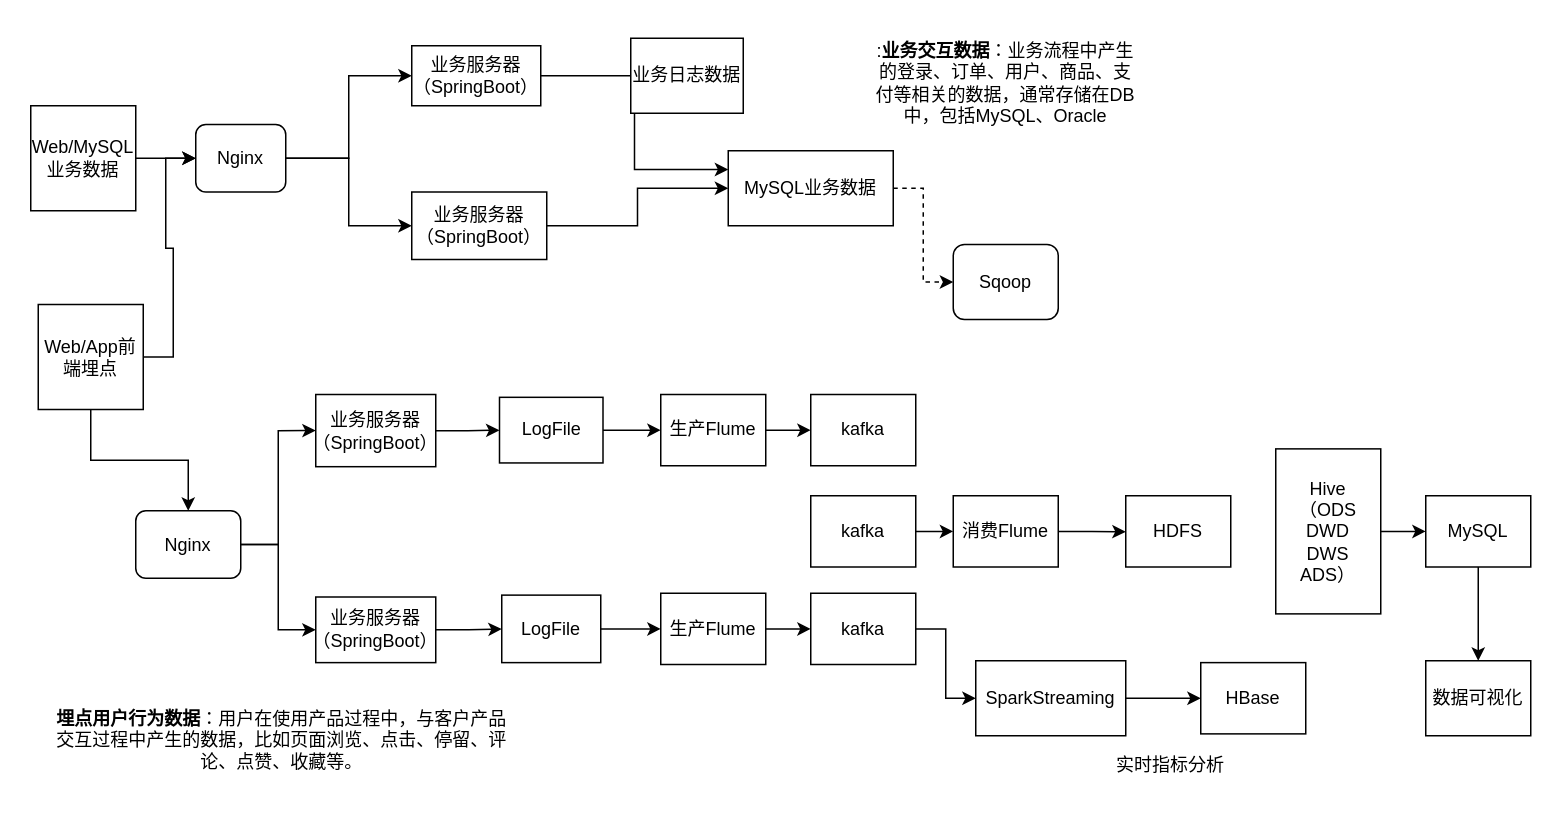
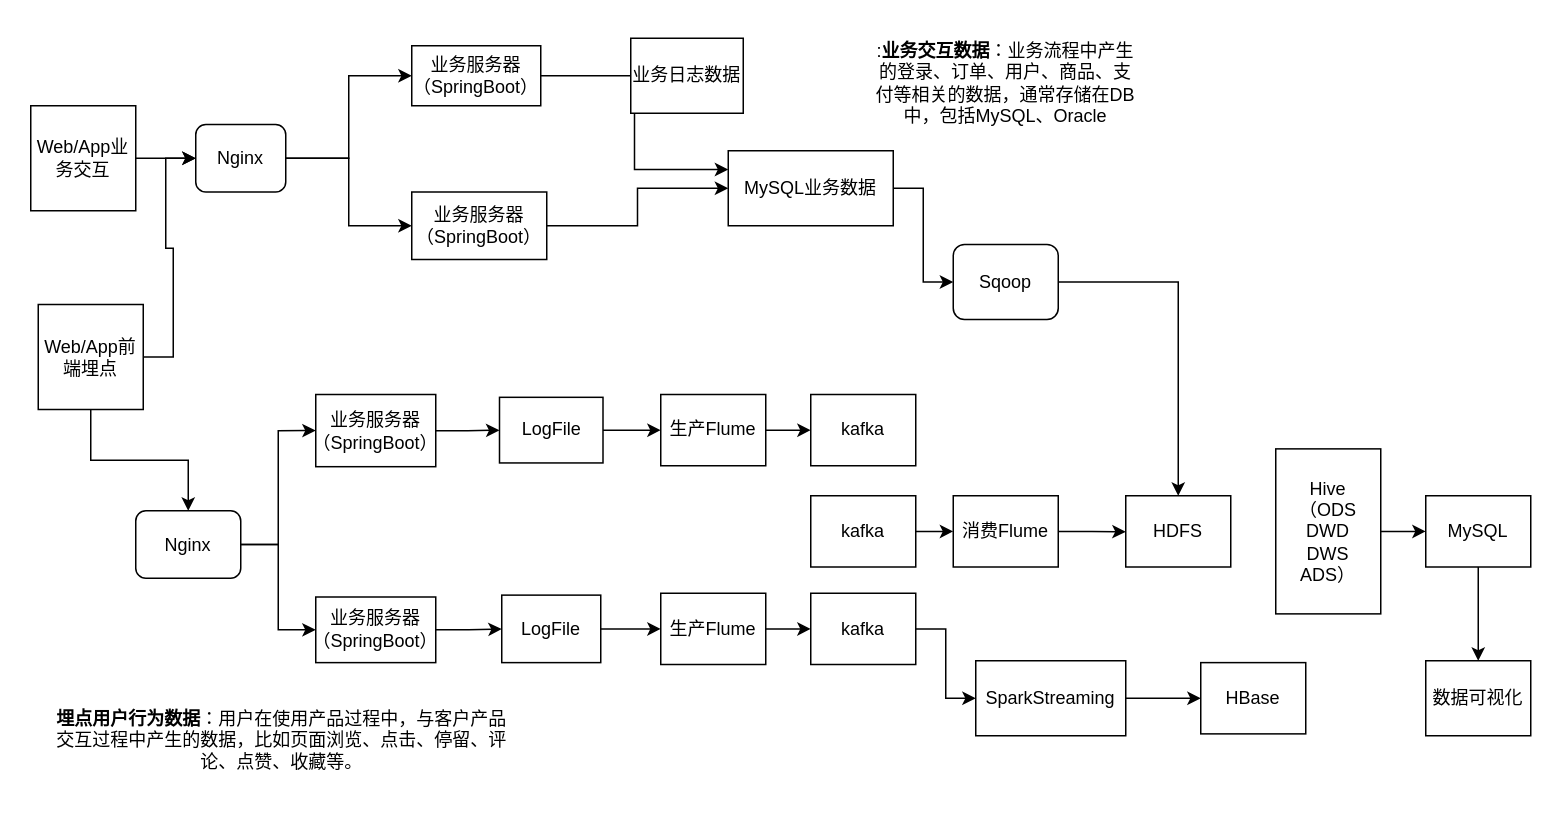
(83, 158) -> (83, 158)
(923, 231) -> (923, 231)
none -> (1178, 324)
(1171, 766) -> none
